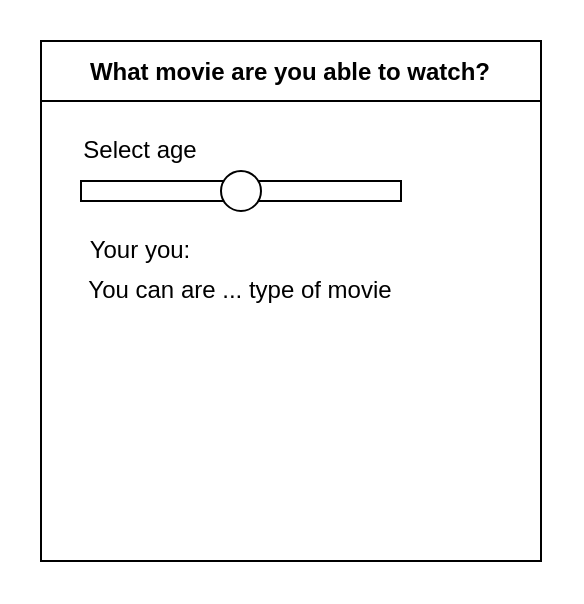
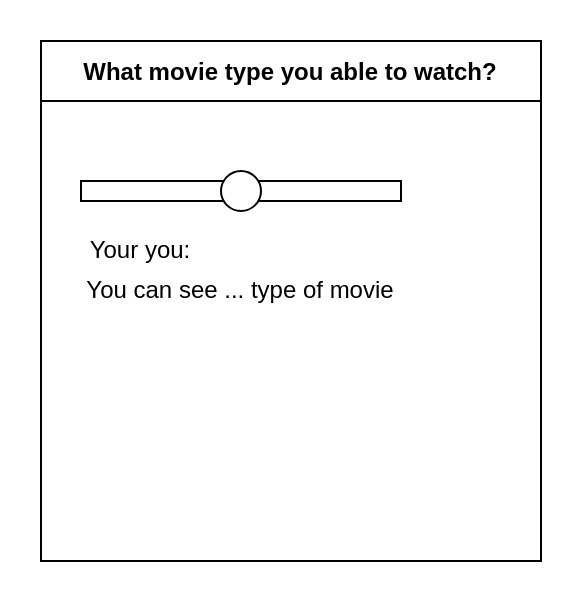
(290, 72) -> (290, 72)
(141, 151) -> none
(241, 291) -> (241, 291)
